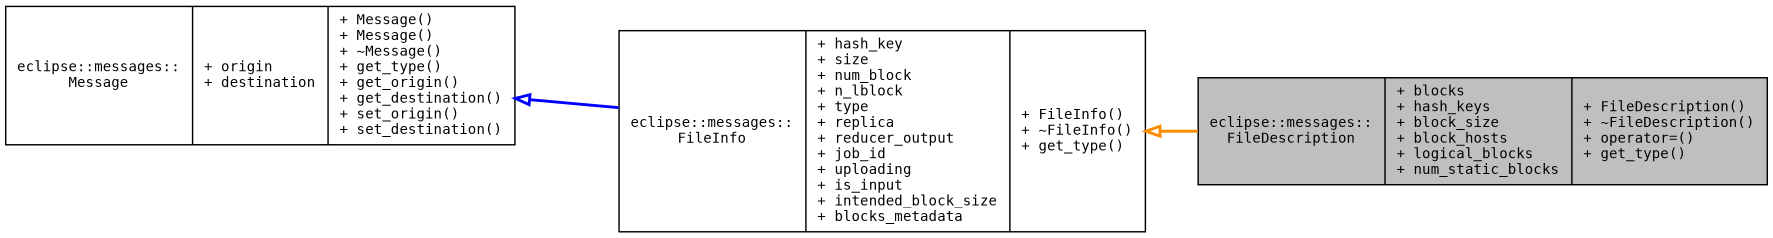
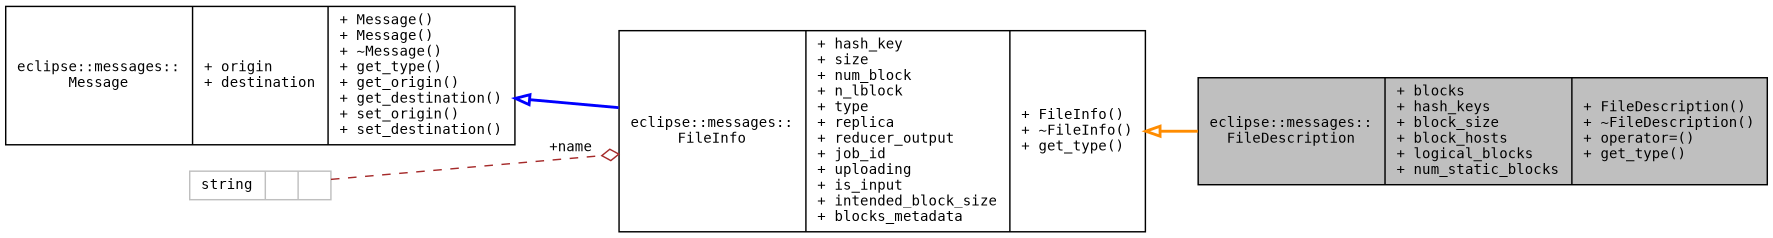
none -> (260, 185)
